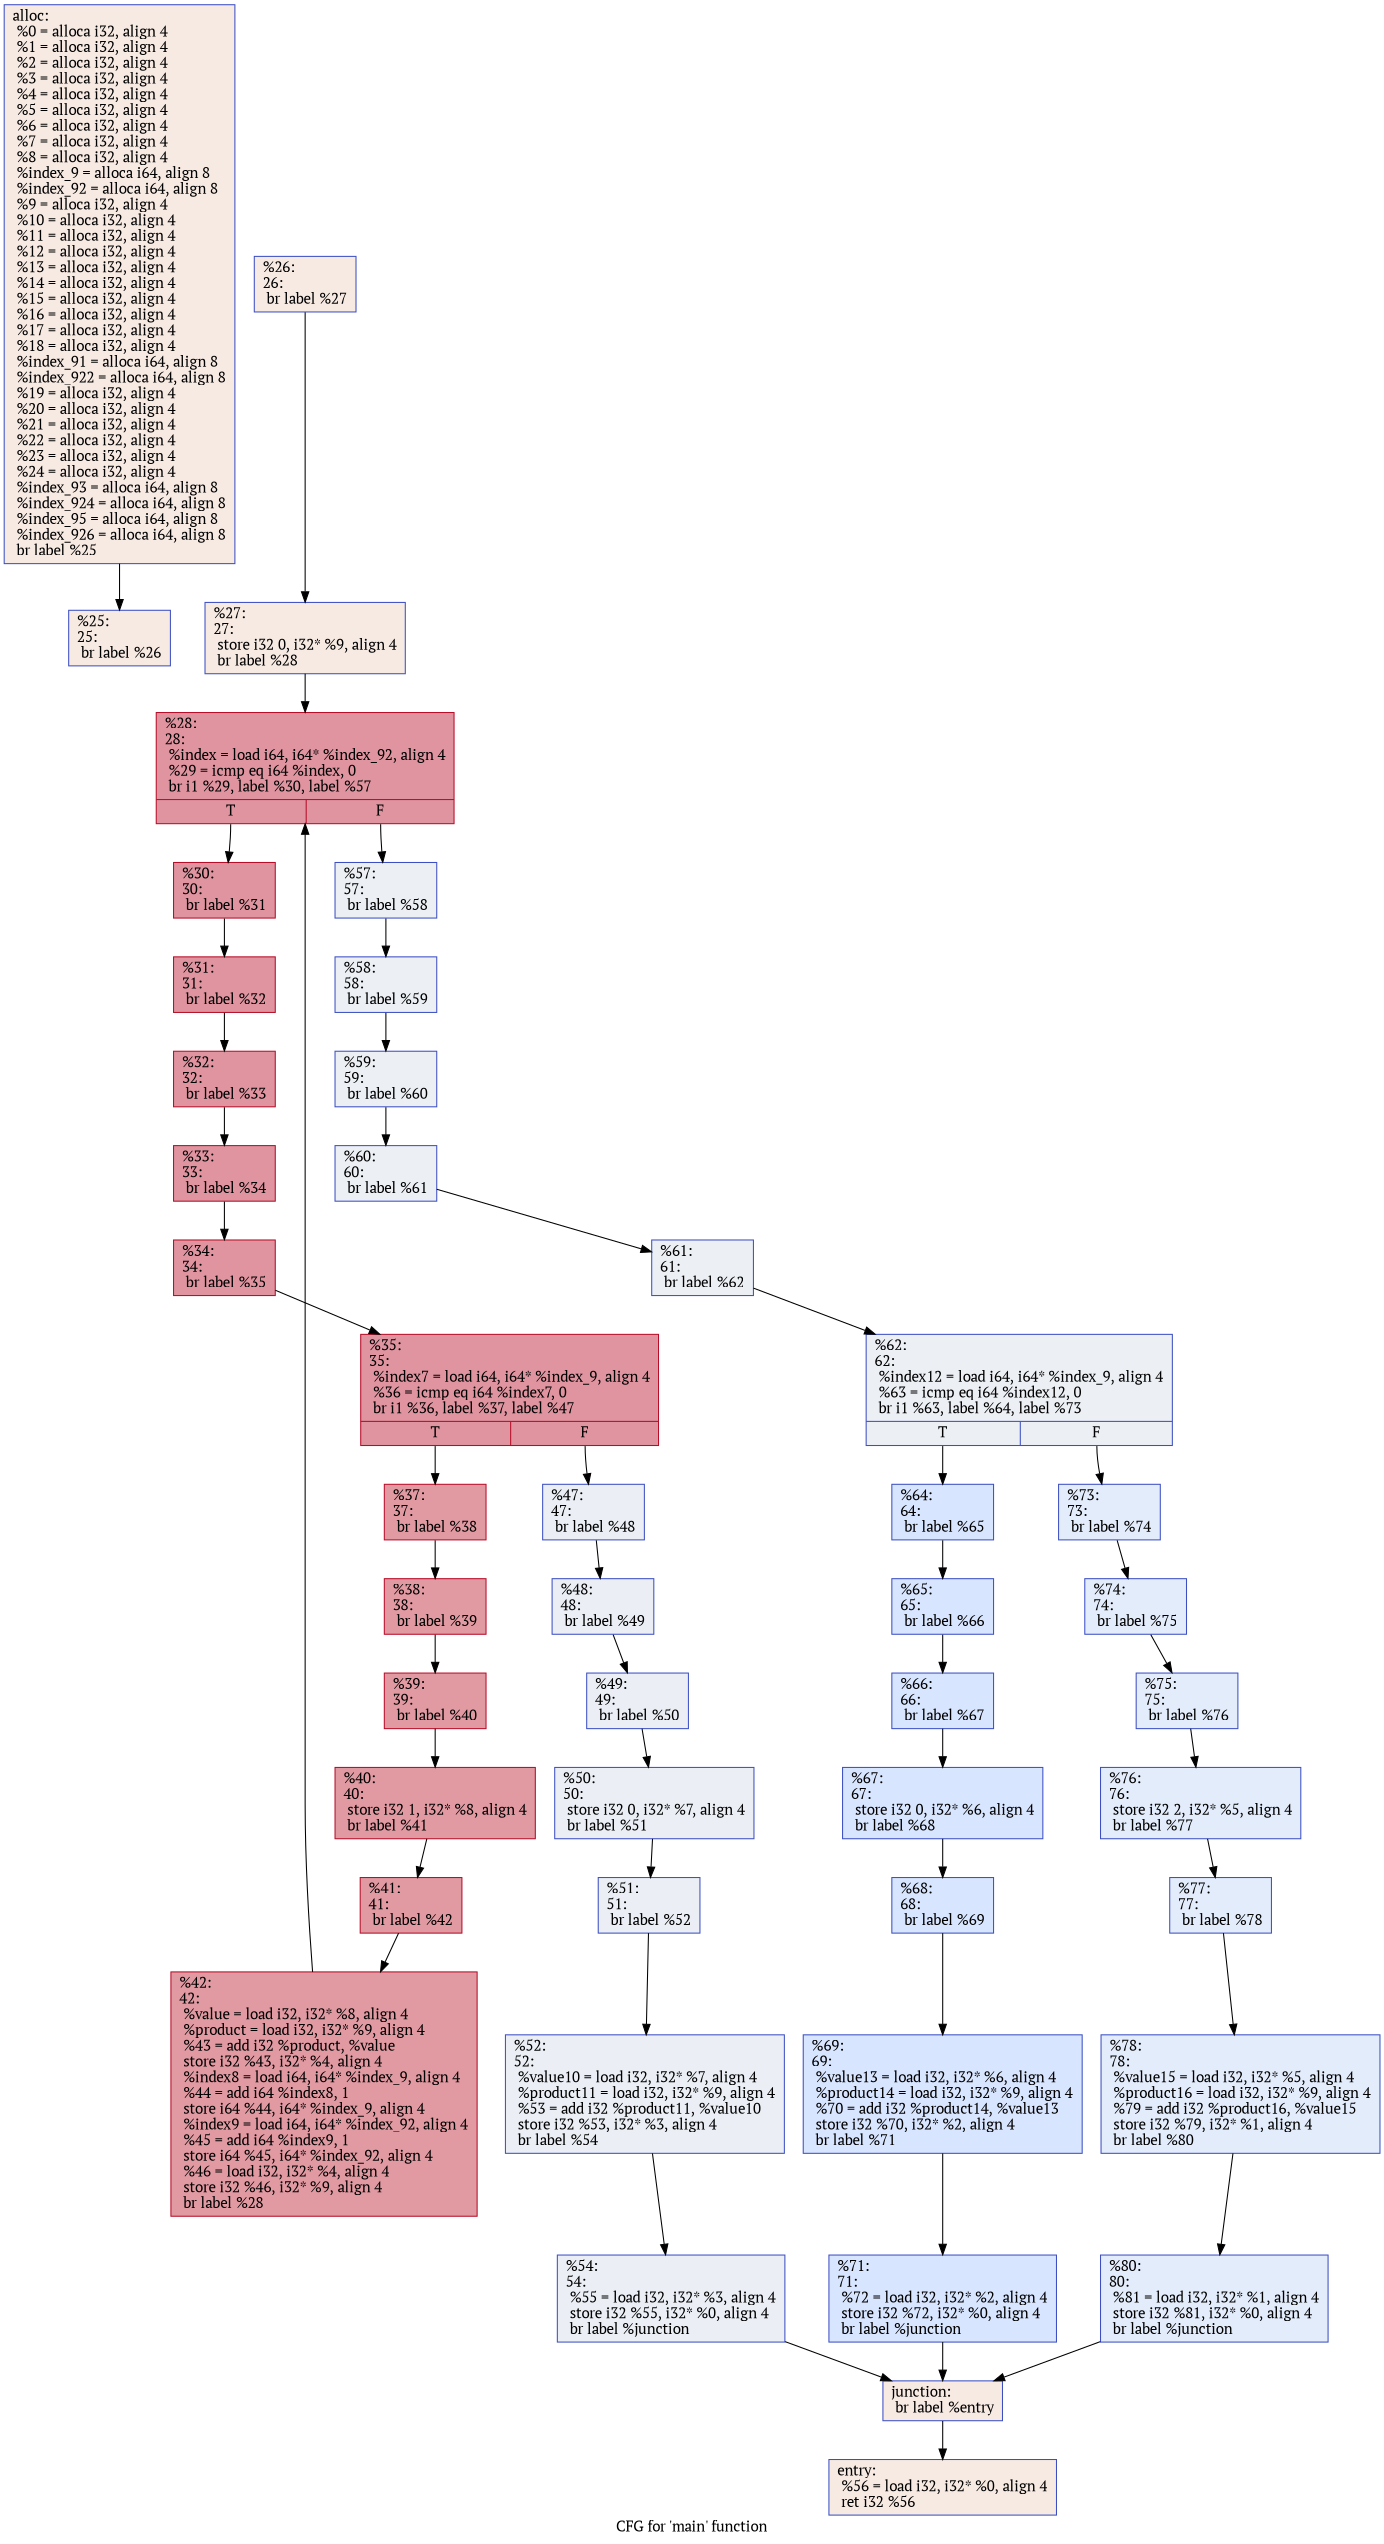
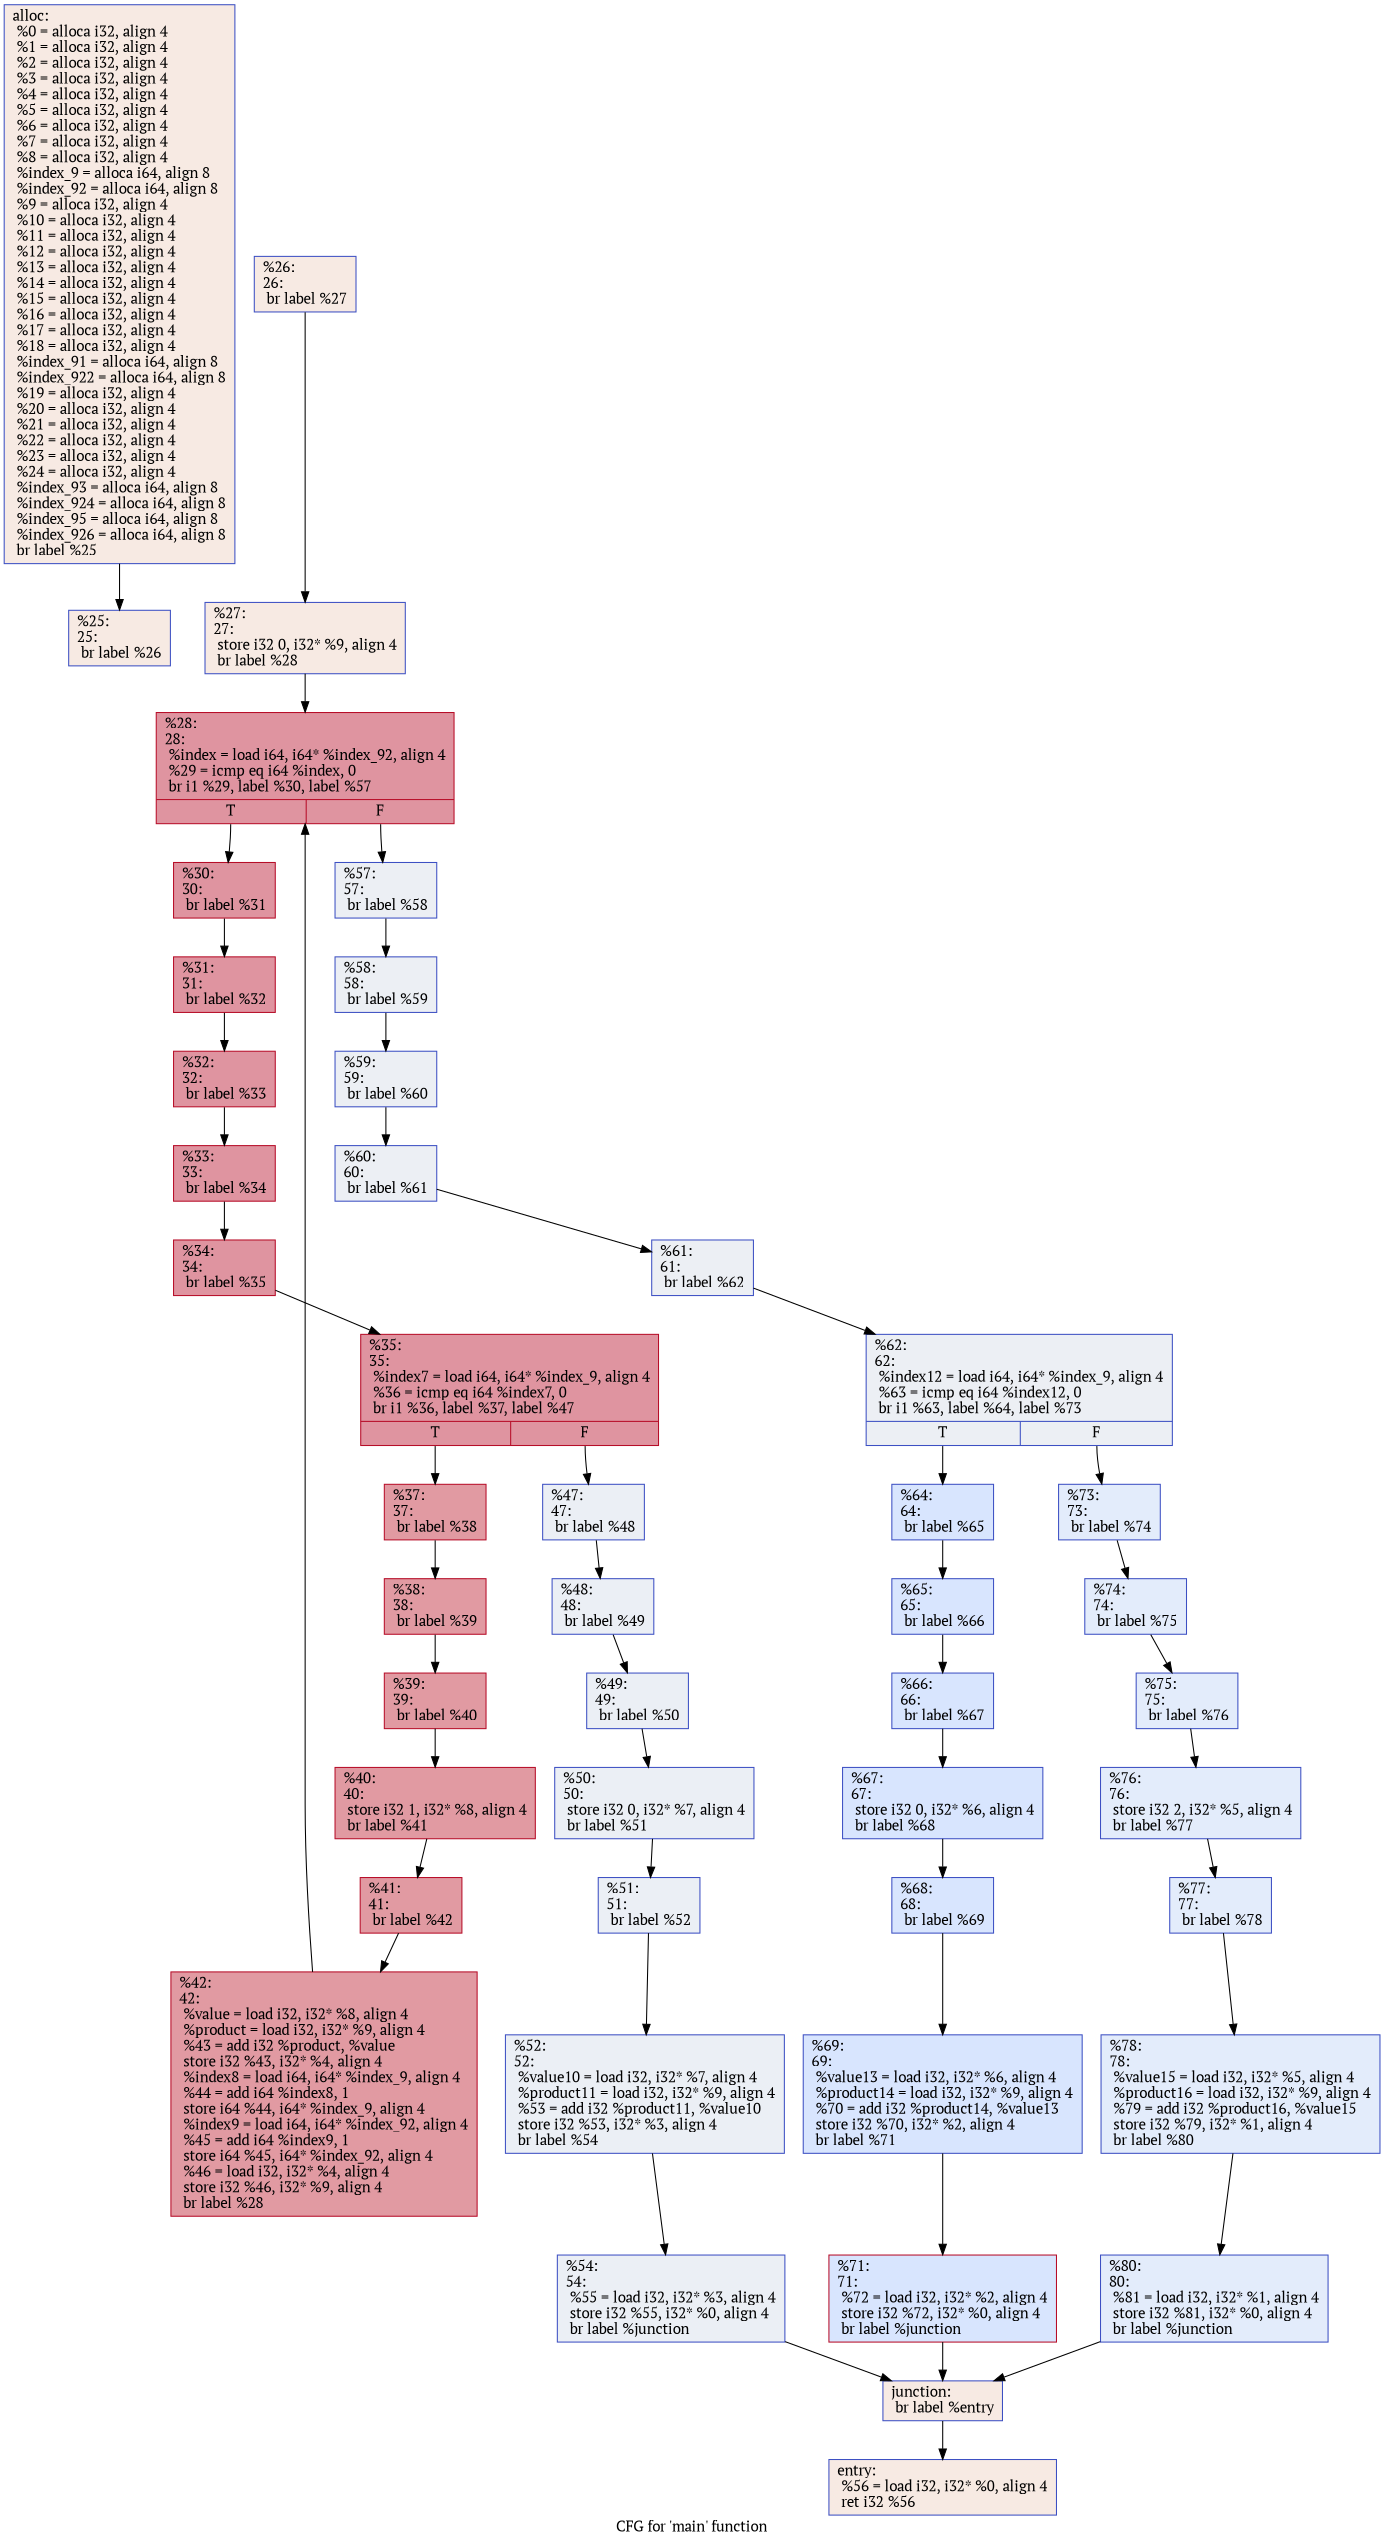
(943, 2299) -> (943, 2299)
